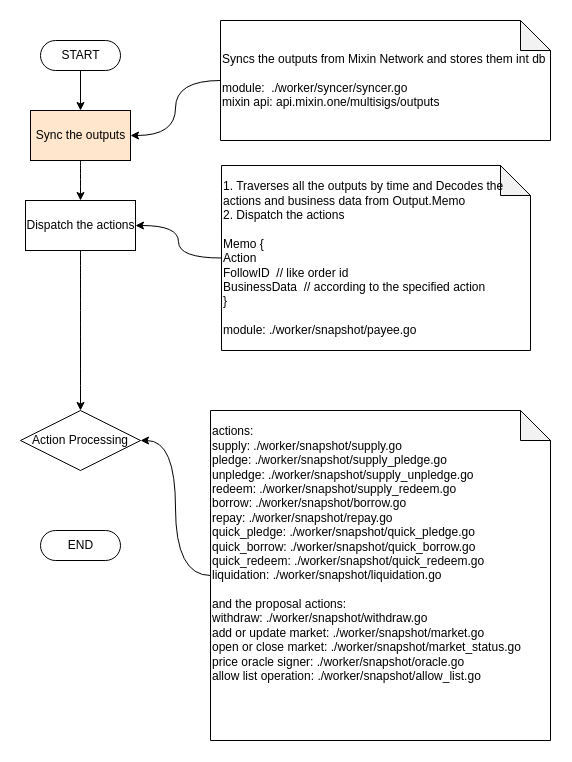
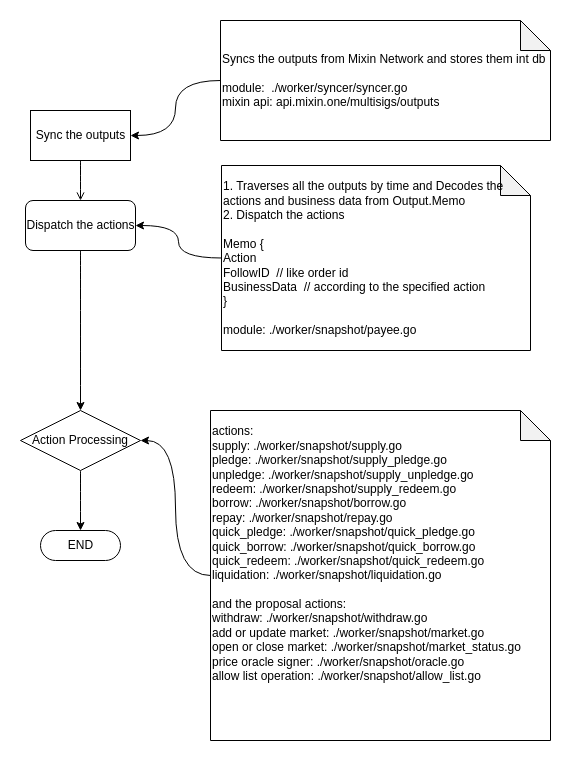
(81, 56) -> none
(81, 87) -> none
(81, 136) -> (81, 136)
(81, 192) -> (81, 194)
(81, 226) -> (81, 226)
none -> (81, 499)
